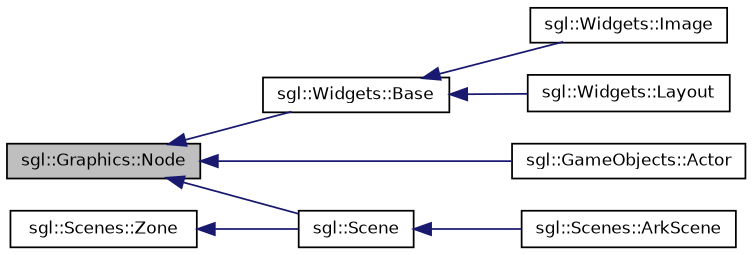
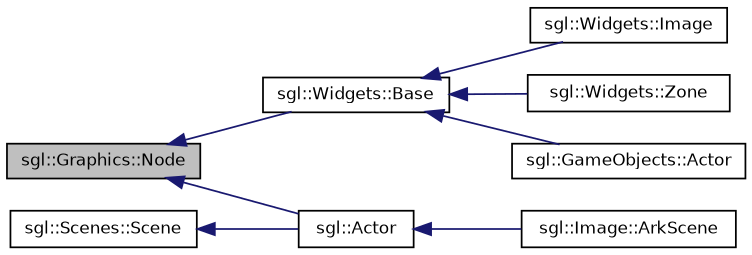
(629, 93) -> (629, 93)
(365, 161) -> (501, 130)
(104, 229) -> (104, 229)
(356, 229) -> (356, 229)
(629, 229) -> (629, 229)
